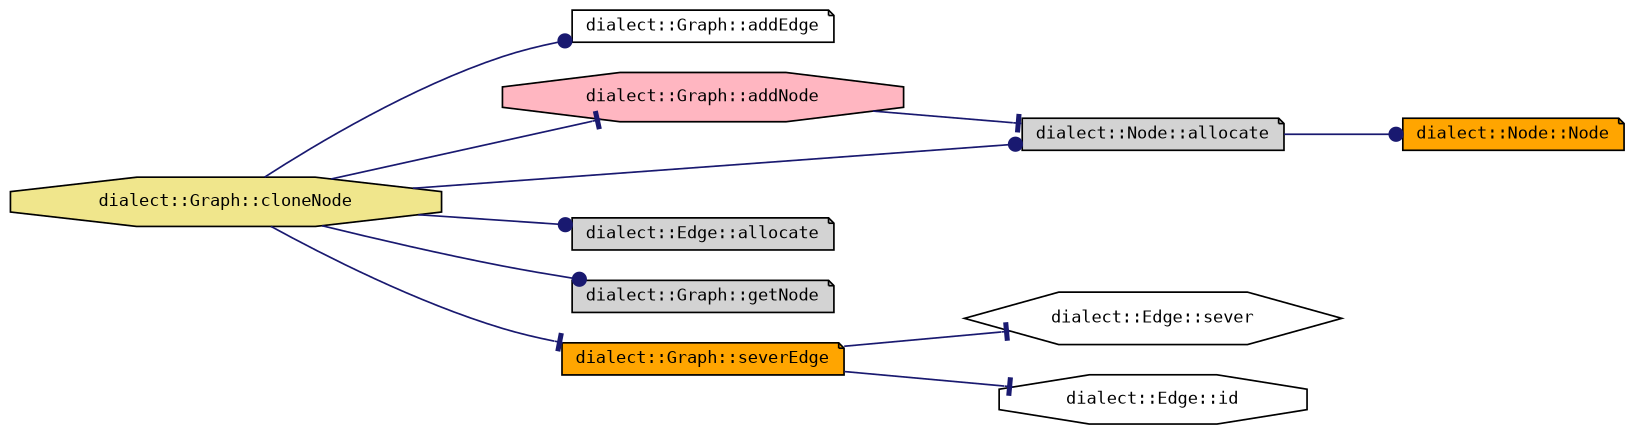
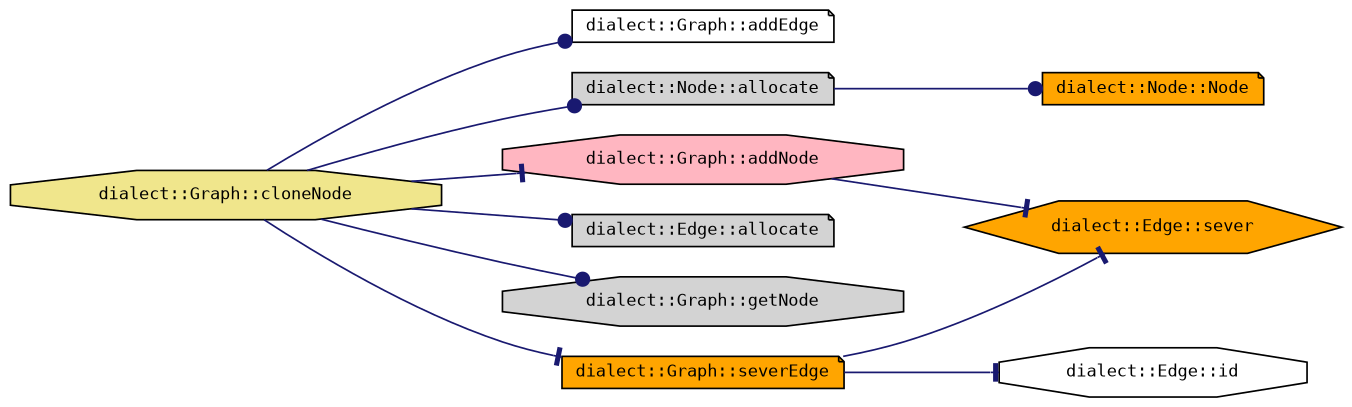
(943, 117) -> (926, 193)
(703, 296) -> (703, 301)
(1153, 318) -> (1153, 227)
